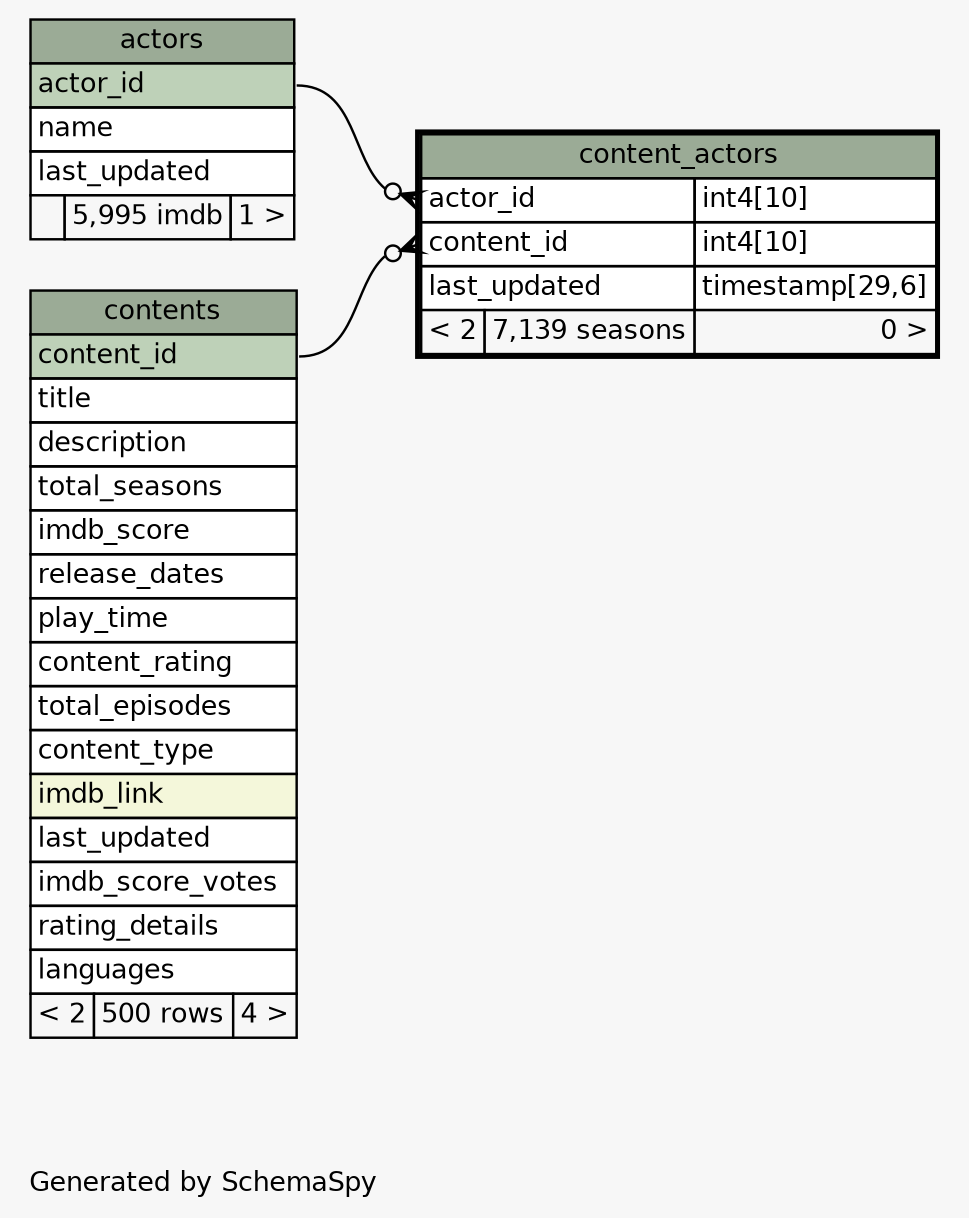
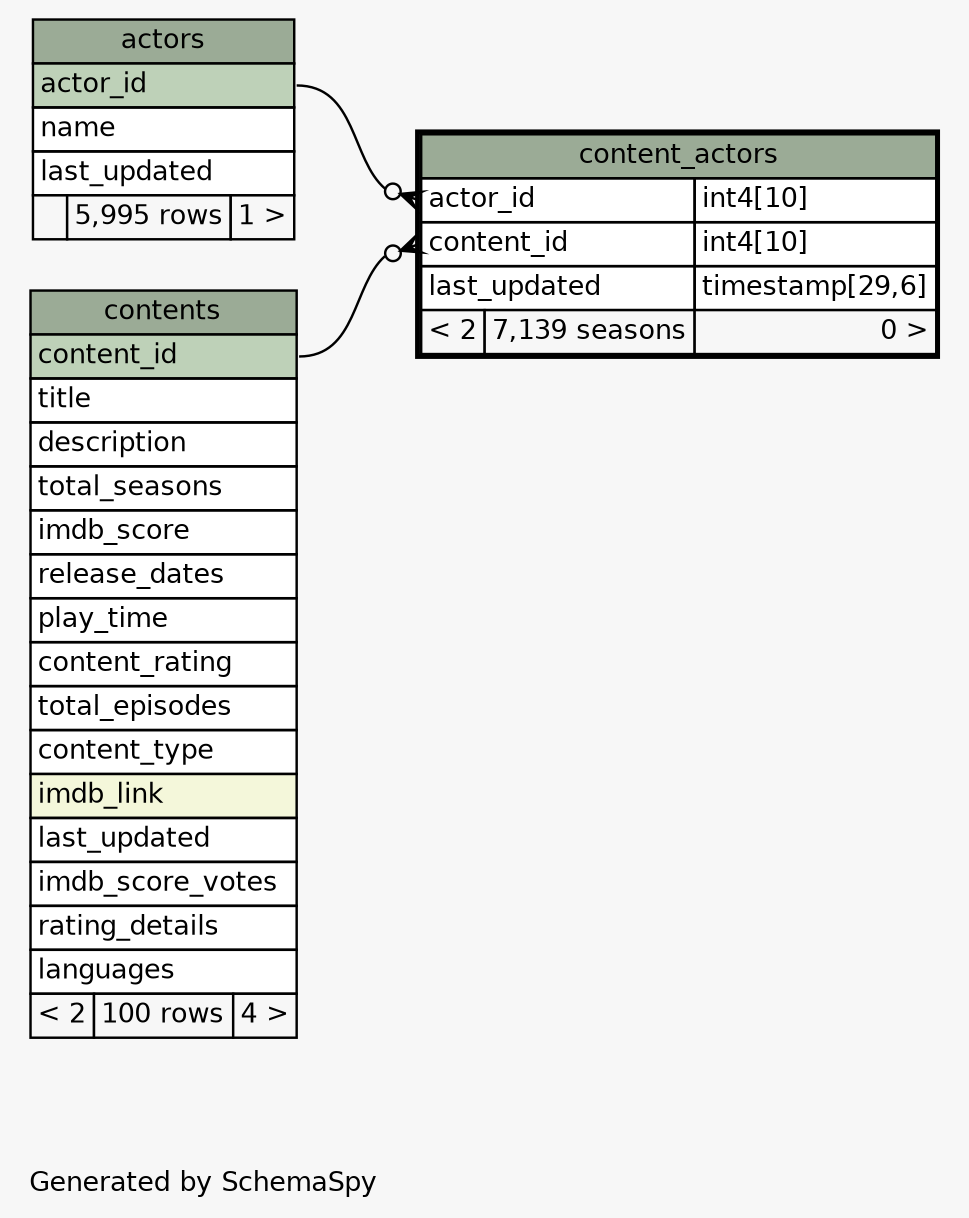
(148, 216) -> (149, 216)
(164, 1015) -> (164, 1015)
